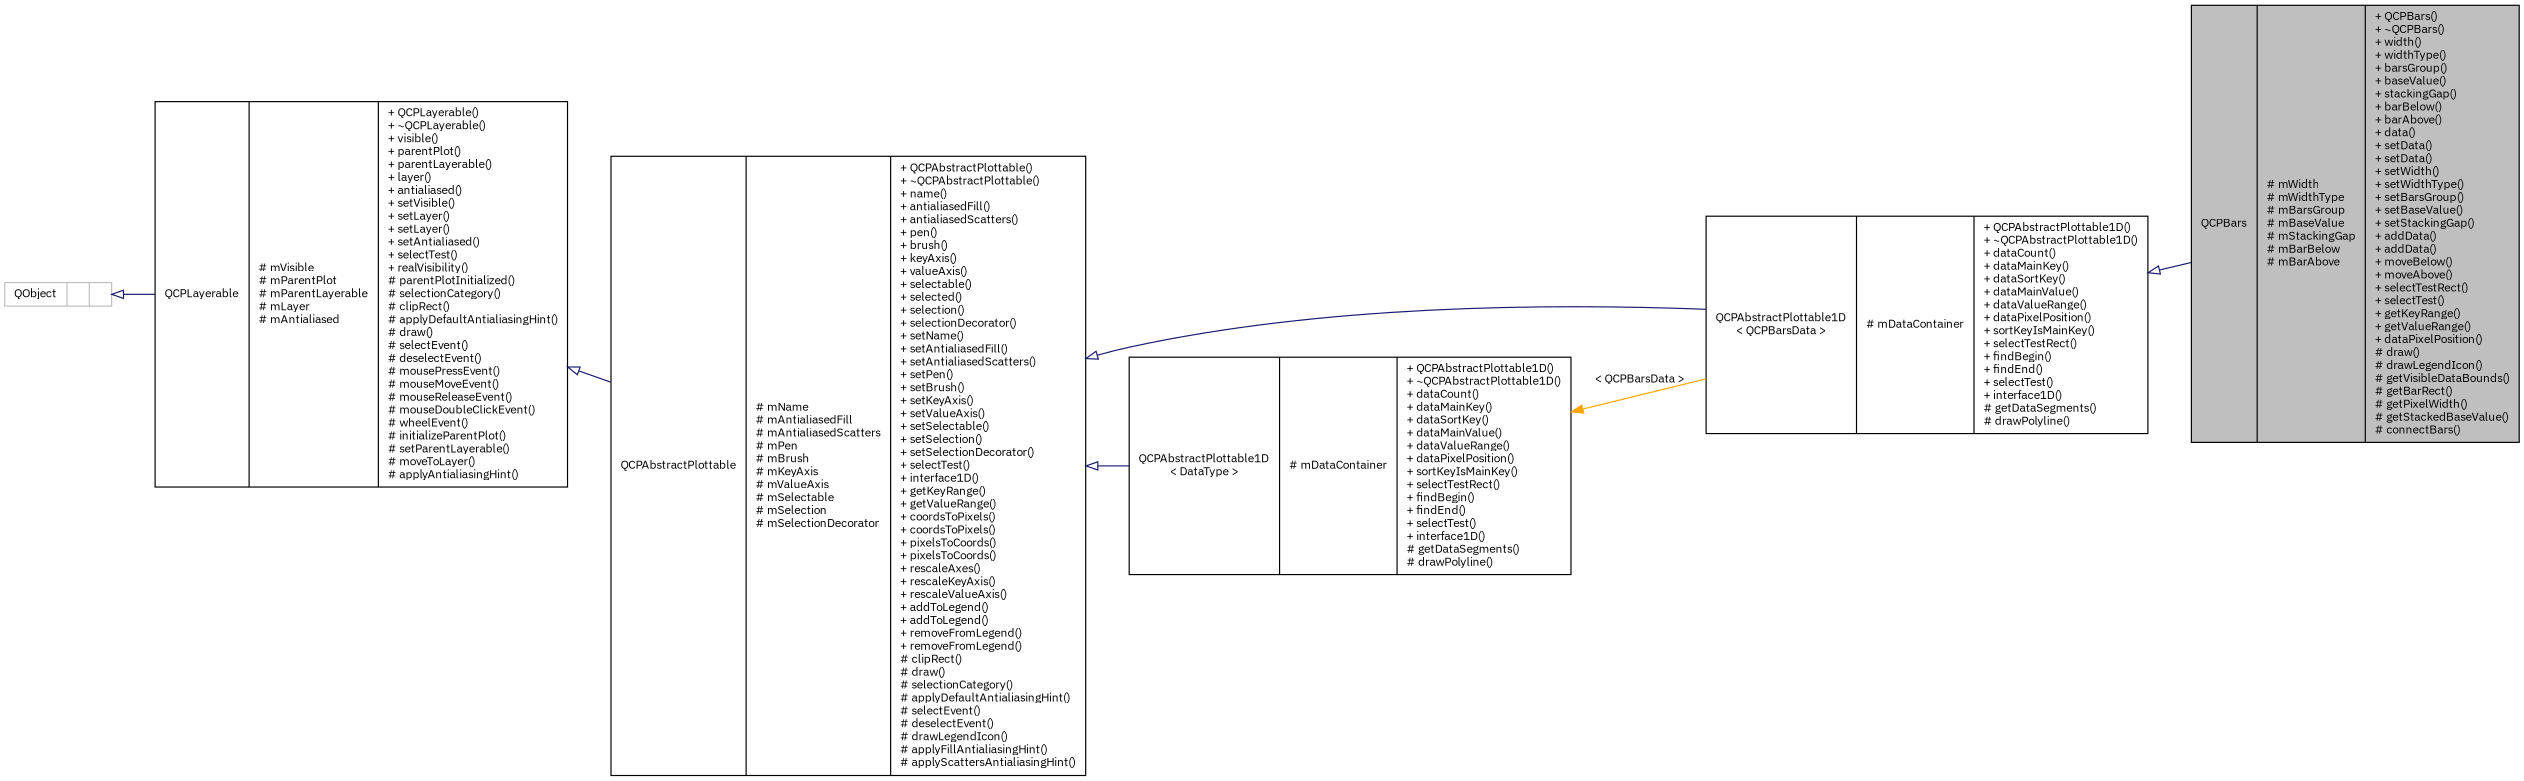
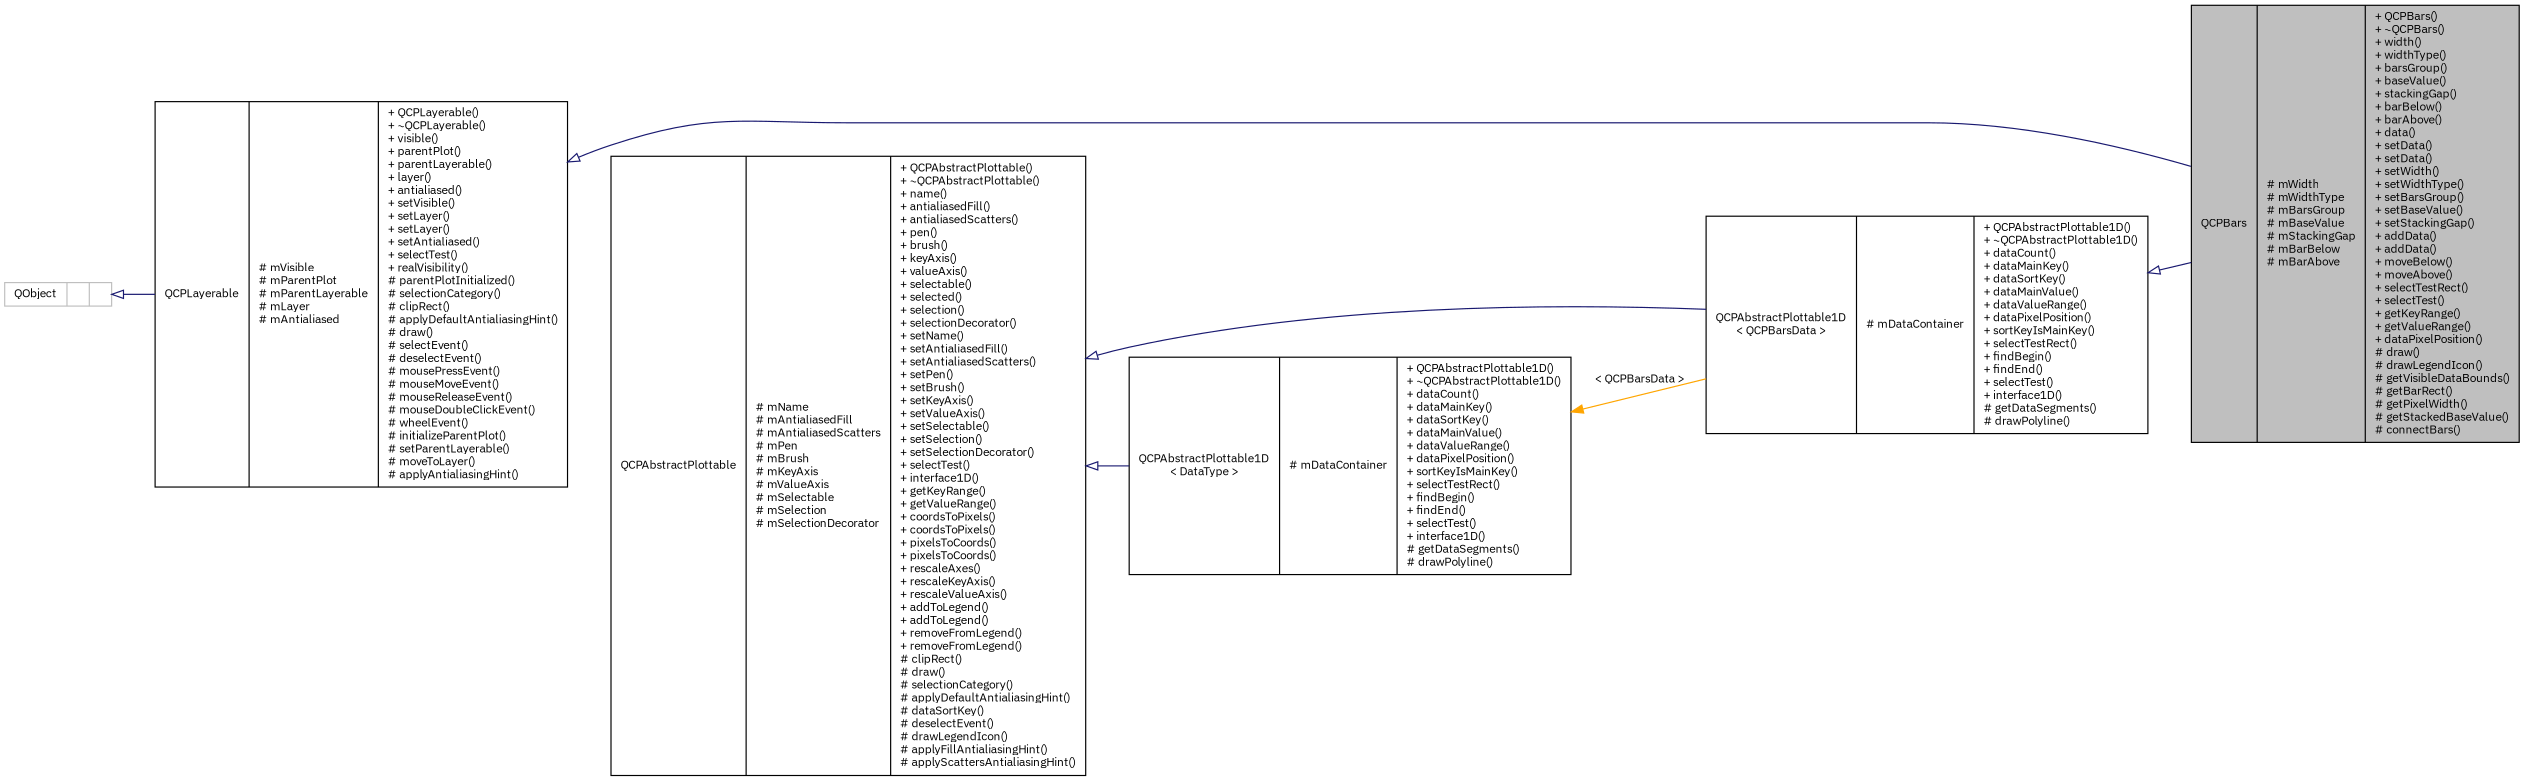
(595, 377) -> (1384, 123)
(941, 711) -> (942, 711)
